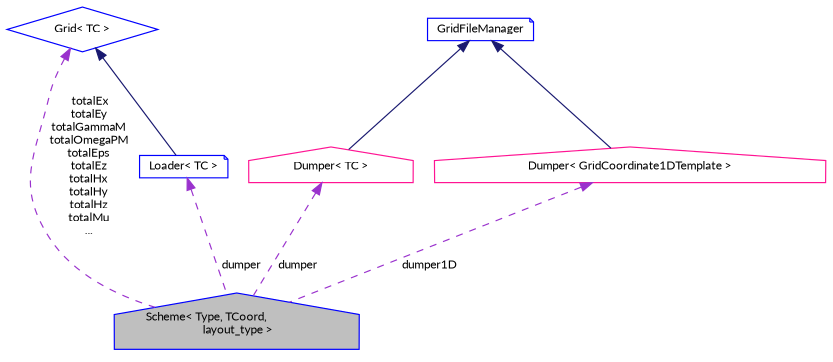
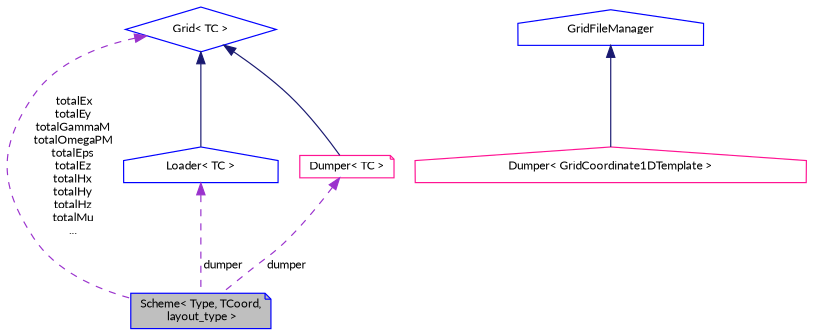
(481, 29) -> (611, 29)
(404, 99) -> (292, 98)
(184, 167) -> (201, 167)
(331, 167) -> (347, 167)
(435, 245) -> none
(237, 324) -> (201, 311)
